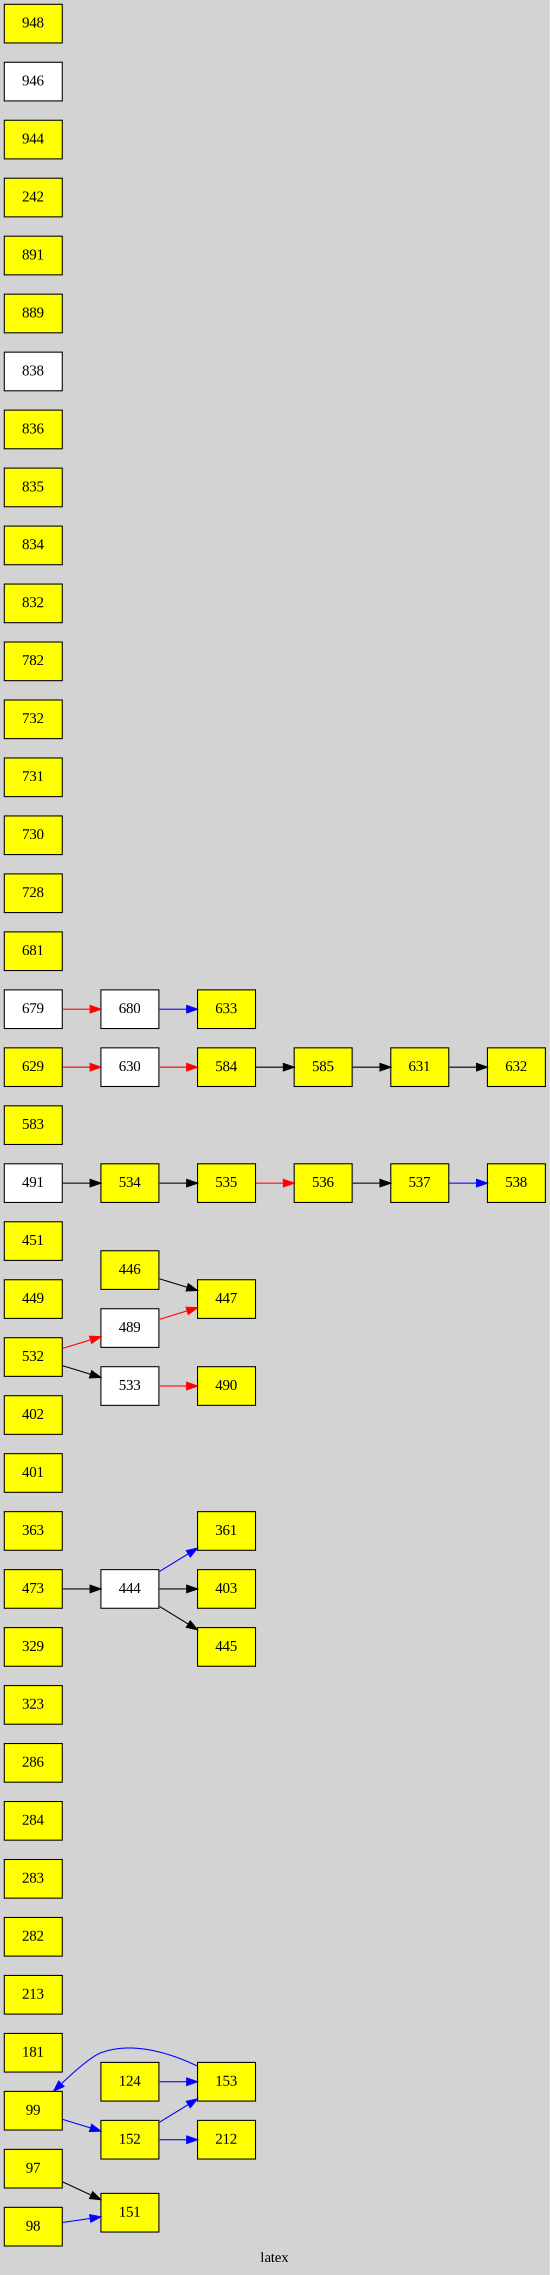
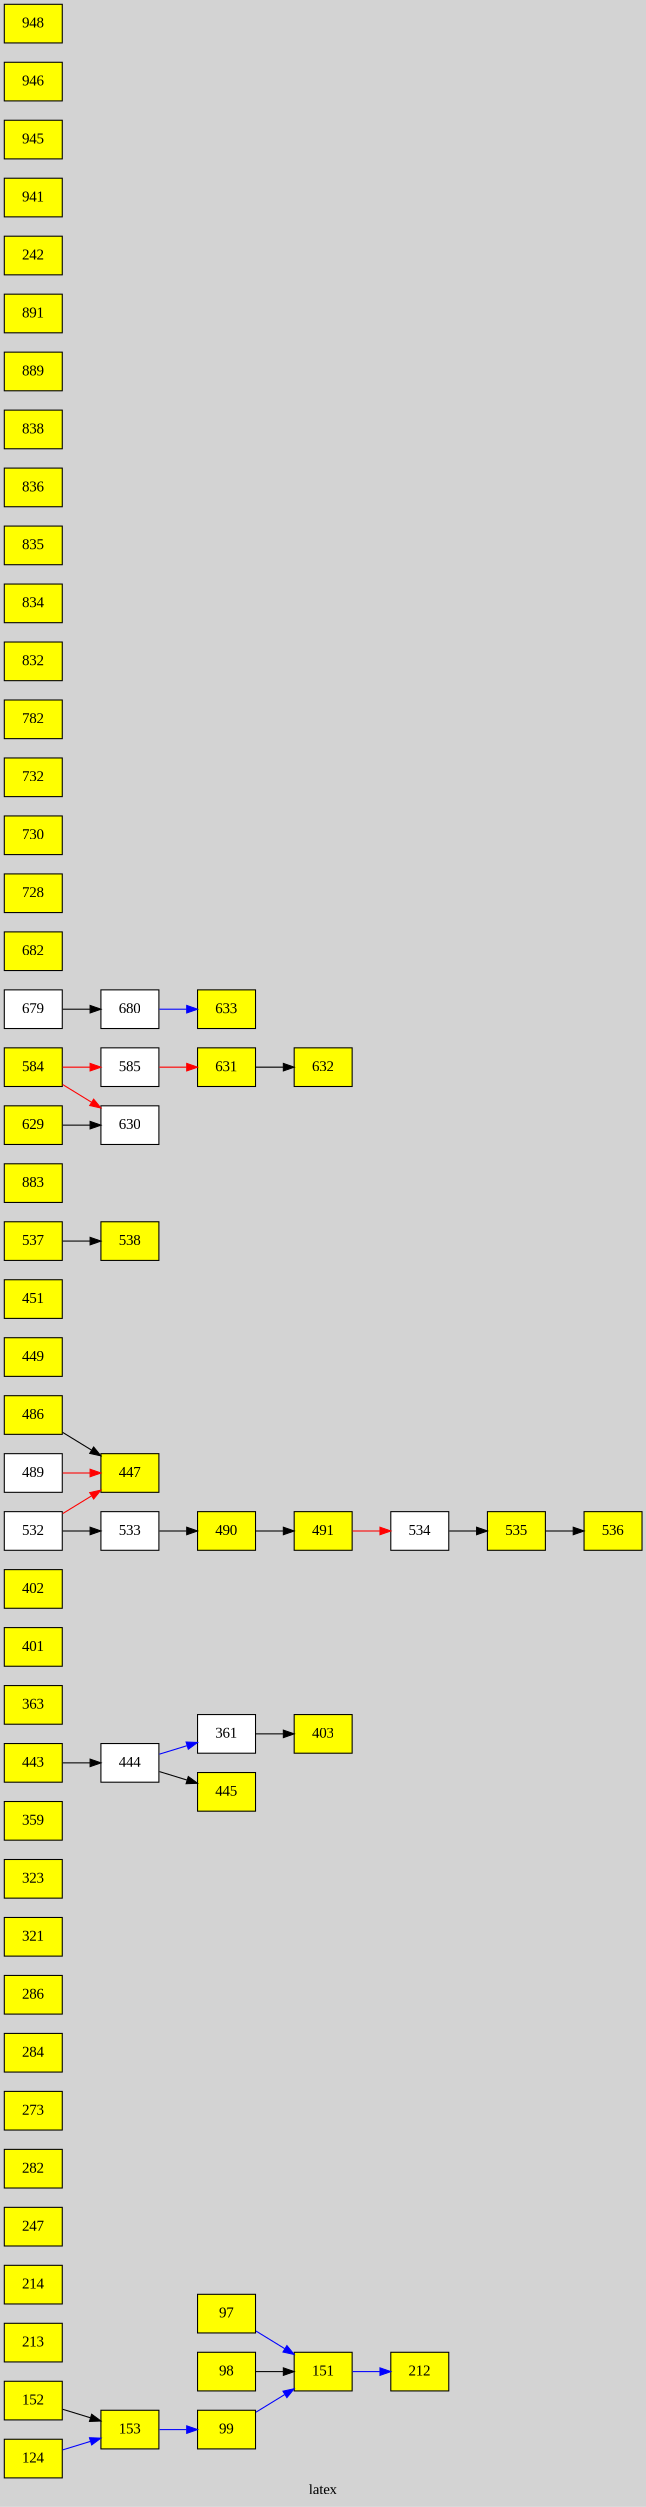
(33, 82) -> (33, 82)
(33, 140) -> (33, 198)
none -> (33, 140)
(33, 371) -> (33, 429)
(33, 777) -> none
(33, 951) -> (33, 951)
(76, 1009) -> (76, 1009)
(76, 1067) -> (76, 1125)
(173, 1067) -> (77, 1093)
(270, 1067) -> (76, 1067)
(323, 1067) -> (130, 1067)
(366, 1067) -> (173, 1067)
(33, 1125) -> (33, 1183)
(33, 1183) -> (323, 1531)
(76, 1183) -> (366, 1531)
(130, 1183) -> (420, 1531)
(270, 1183) -> (559, 1531)
(366, 1183) -> none
(463, 1183) -> (76, 1241)
(130, 1270) -> (33, 1415)
(76, 1344) -> (77, 1505)
(33, 1357) -> (33, 1531)
(173, 1386) -> (173, 1531)
(227, 1531) -> (227, 1734)
none -> (270, 1531)
(33, 1589) -> (33, 1763)
(173, 1589) -> (270, 1734)
(33, 1647) -> (33, 1821)
(33, 1879) -> (33, 2111)
none -> (33, 1937)
(33, 2053) -> none
(174, 2113) -> (76, 2414)
(76, 2124) -> (270, 2403)
(173, 2140) -> (366, 2372)
(77, 2188) -> (270, 2340)
(76, 2220) -> (270, 2372)
none -> (33, 2227)
none -> (33, 2285)
